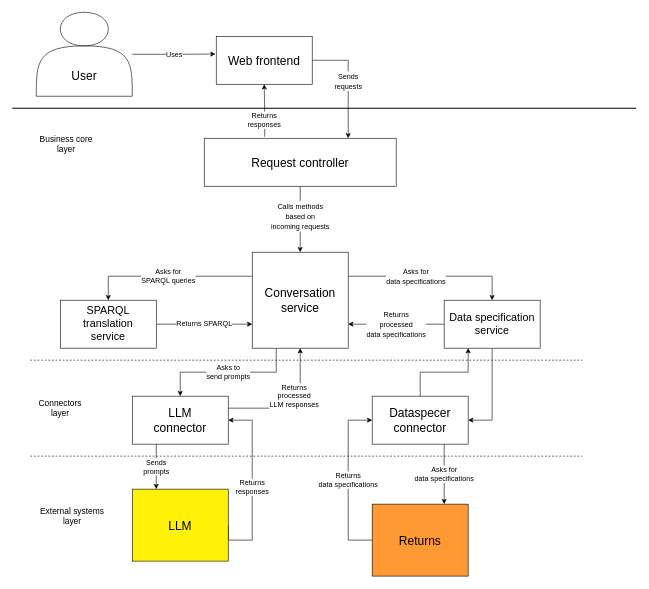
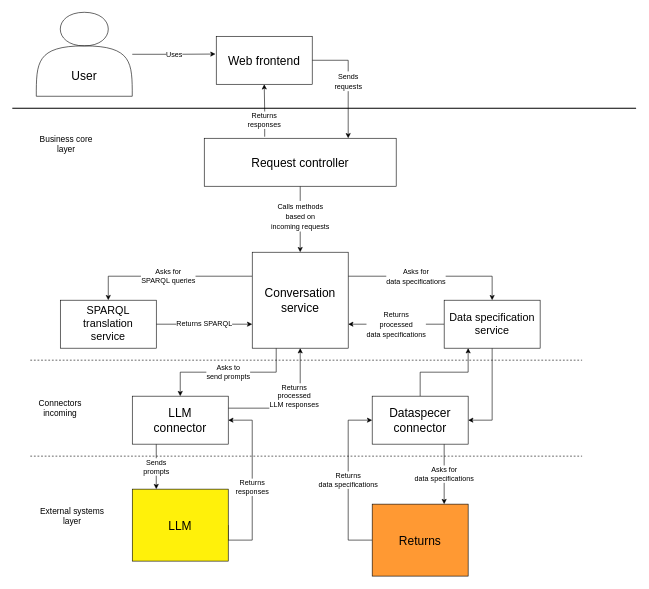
(60, 408) -> (60, 408)
